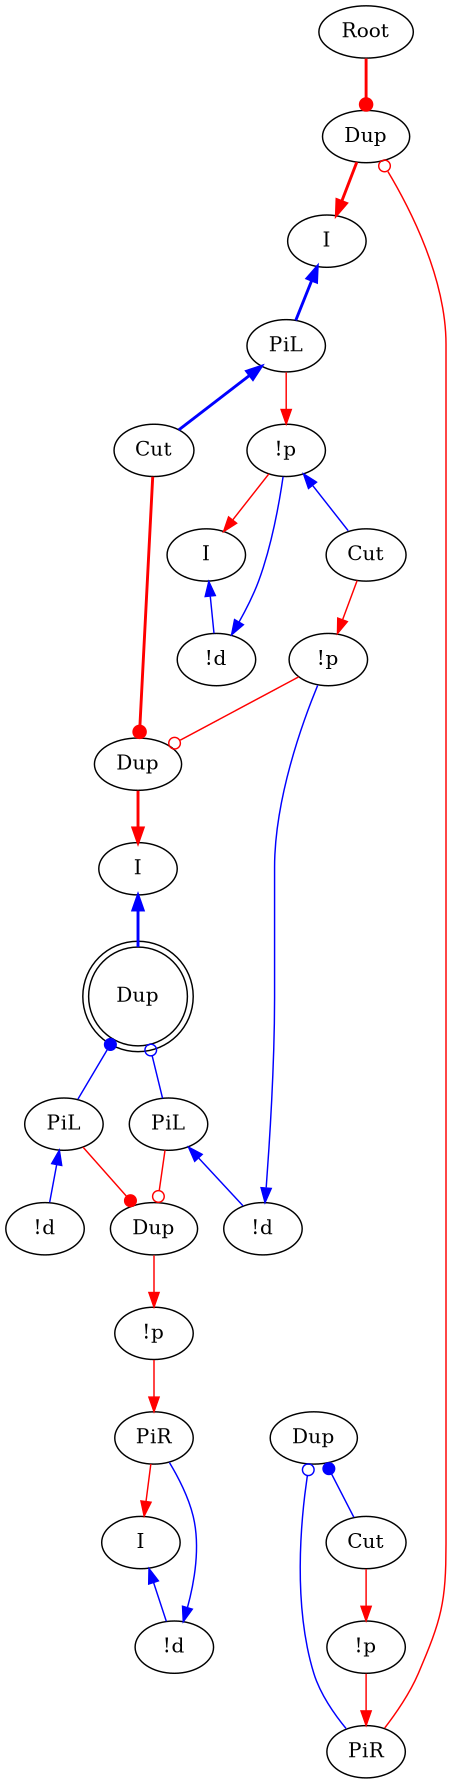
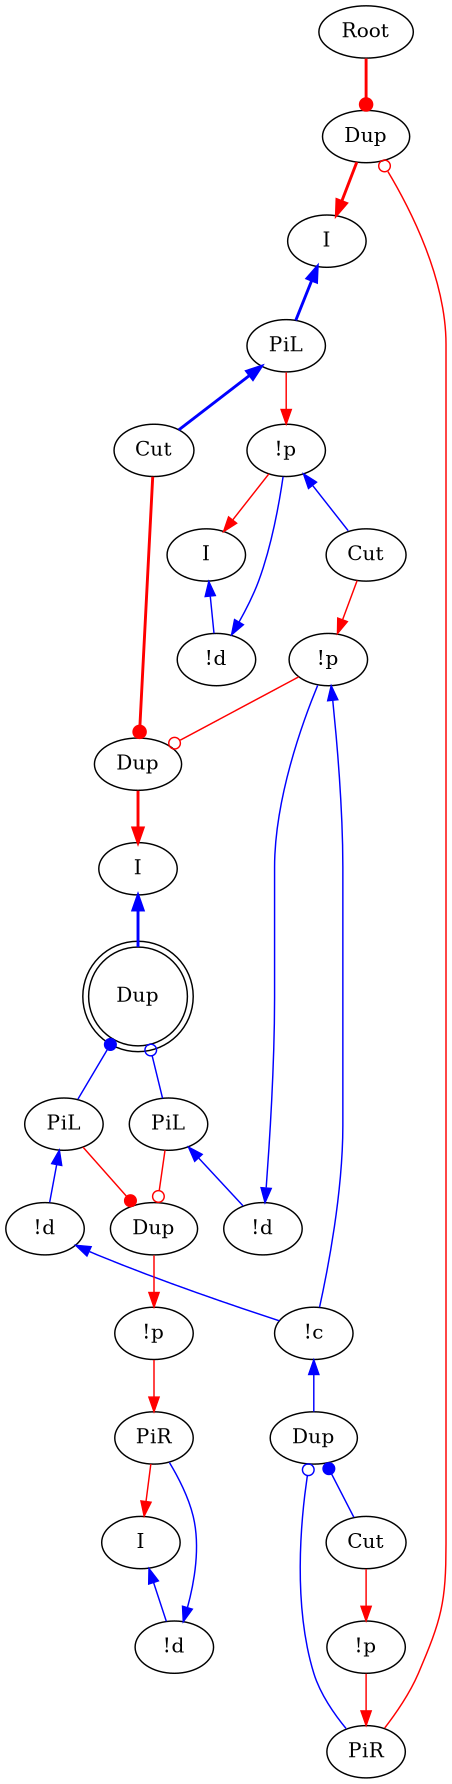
none -> (314, 1333)
